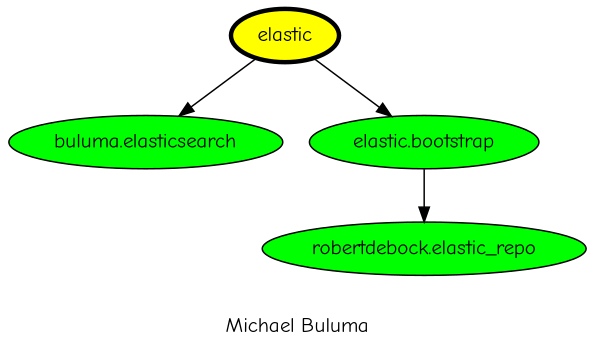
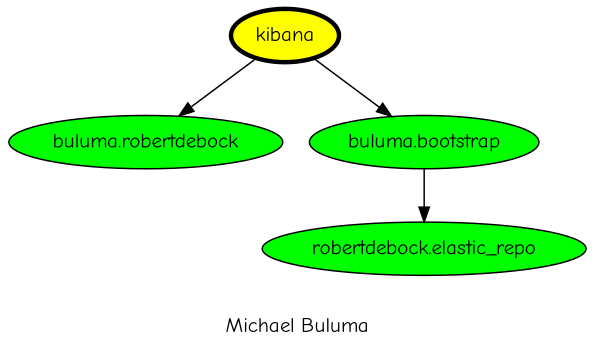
(285, 36) -> (285, 36)
(146, 142) -> (146, 142)
(424, 142) -> (424, 142)
